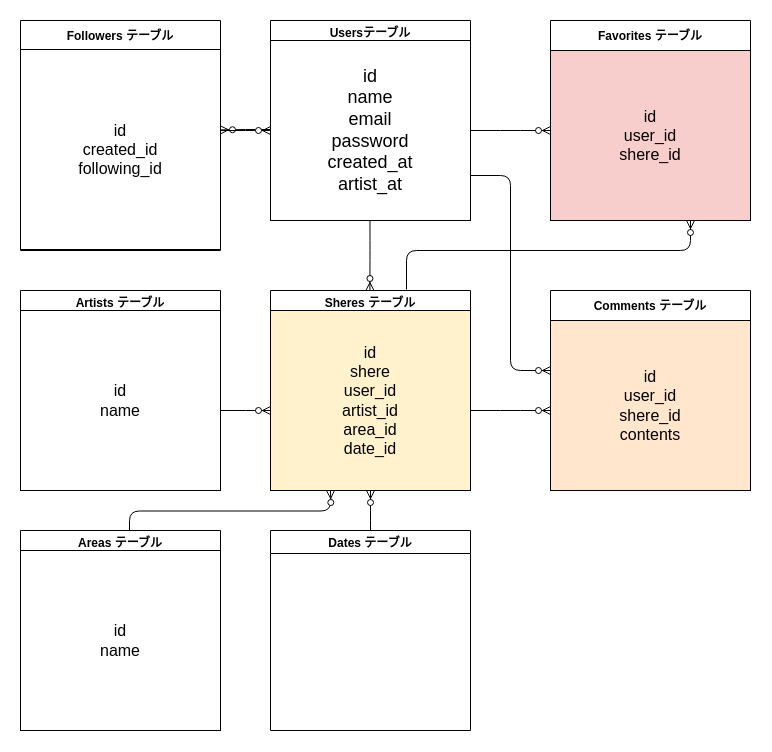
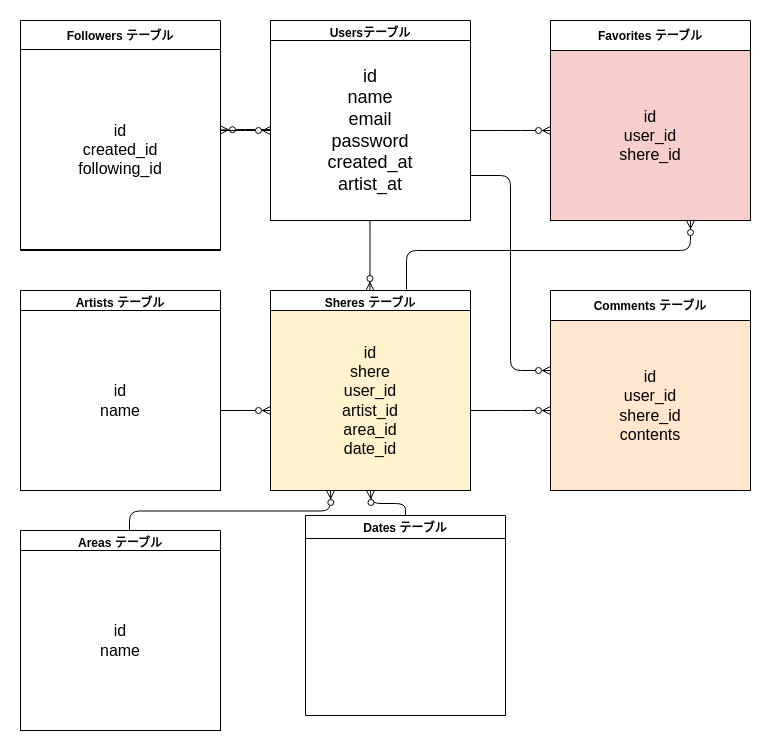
(371, 631) -> (406, 616)
